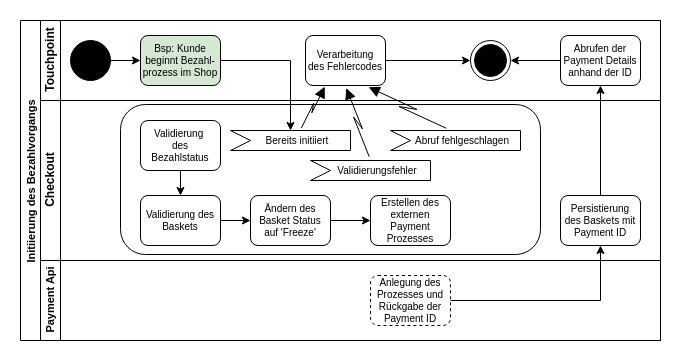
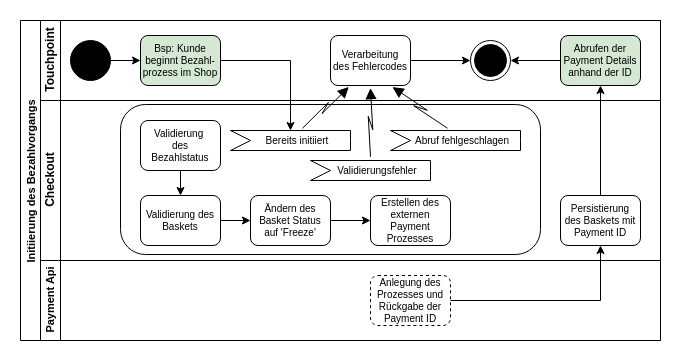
(346, 61) -> (371, 61)
(601, 61) -> (601, 61)
